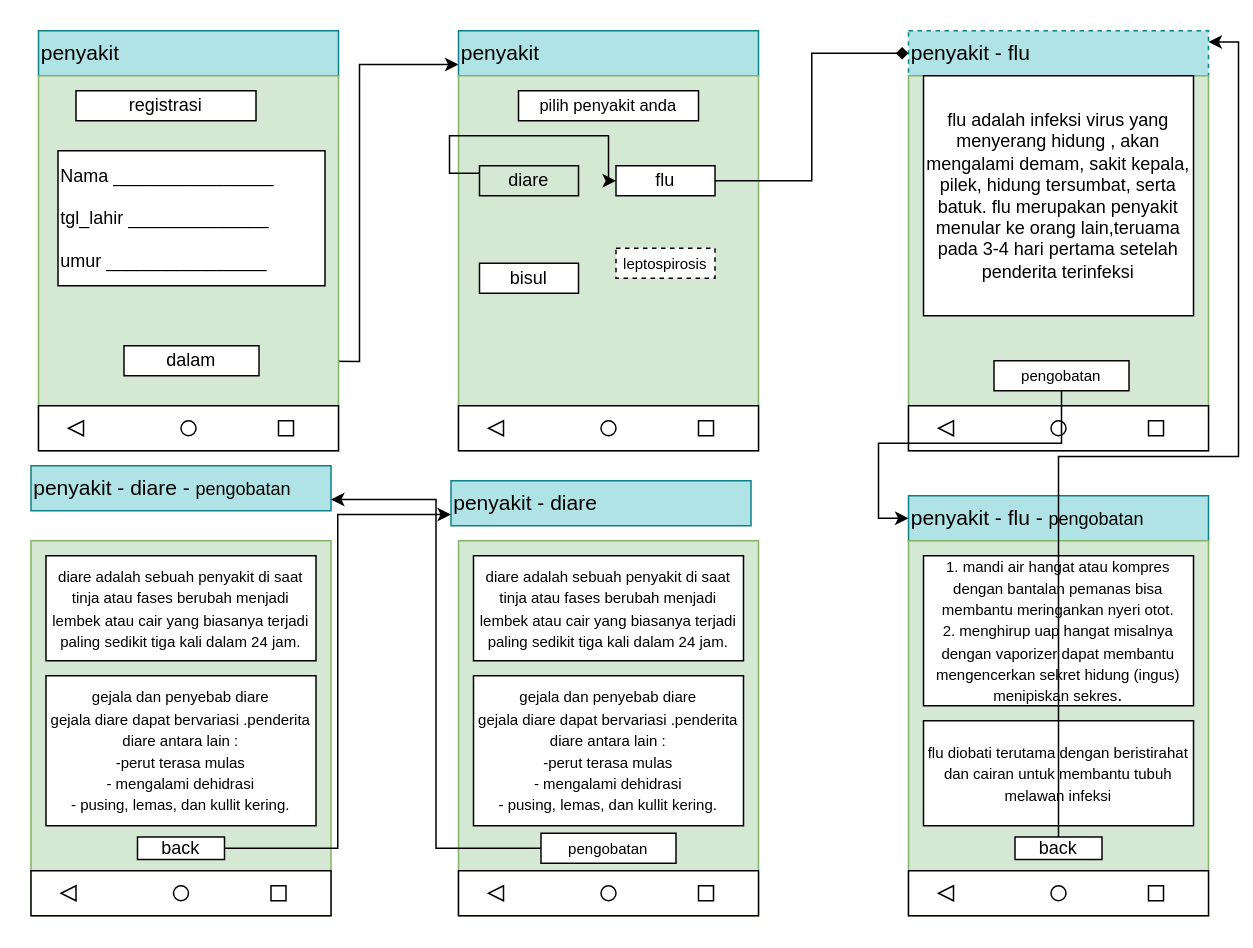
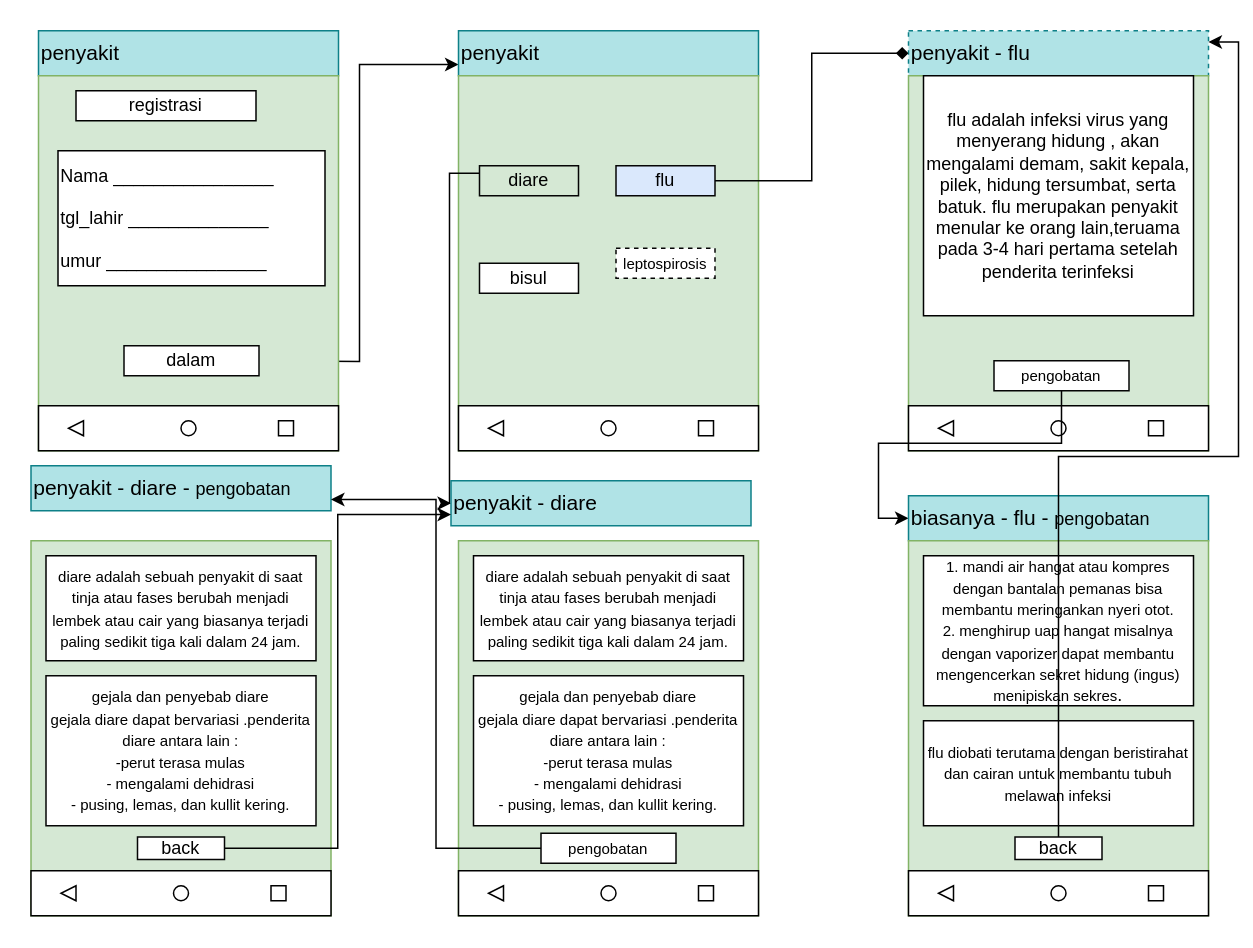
(608, 106) -> none
(532, 136) -> (449, 341)
(665, 181) -> (665, 181)
(1033, 518) -> (1033, 518)
